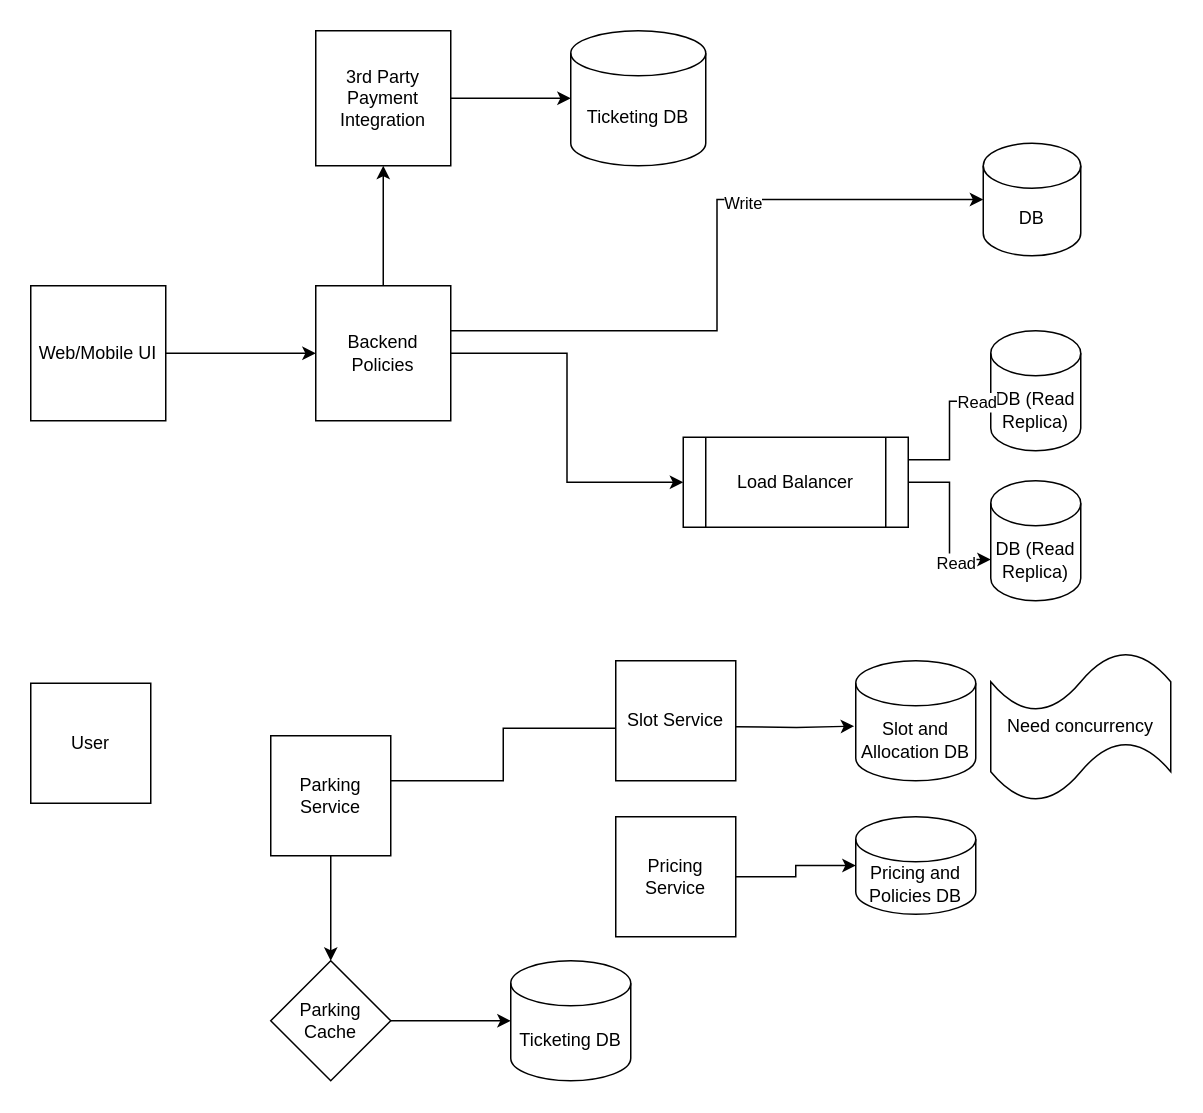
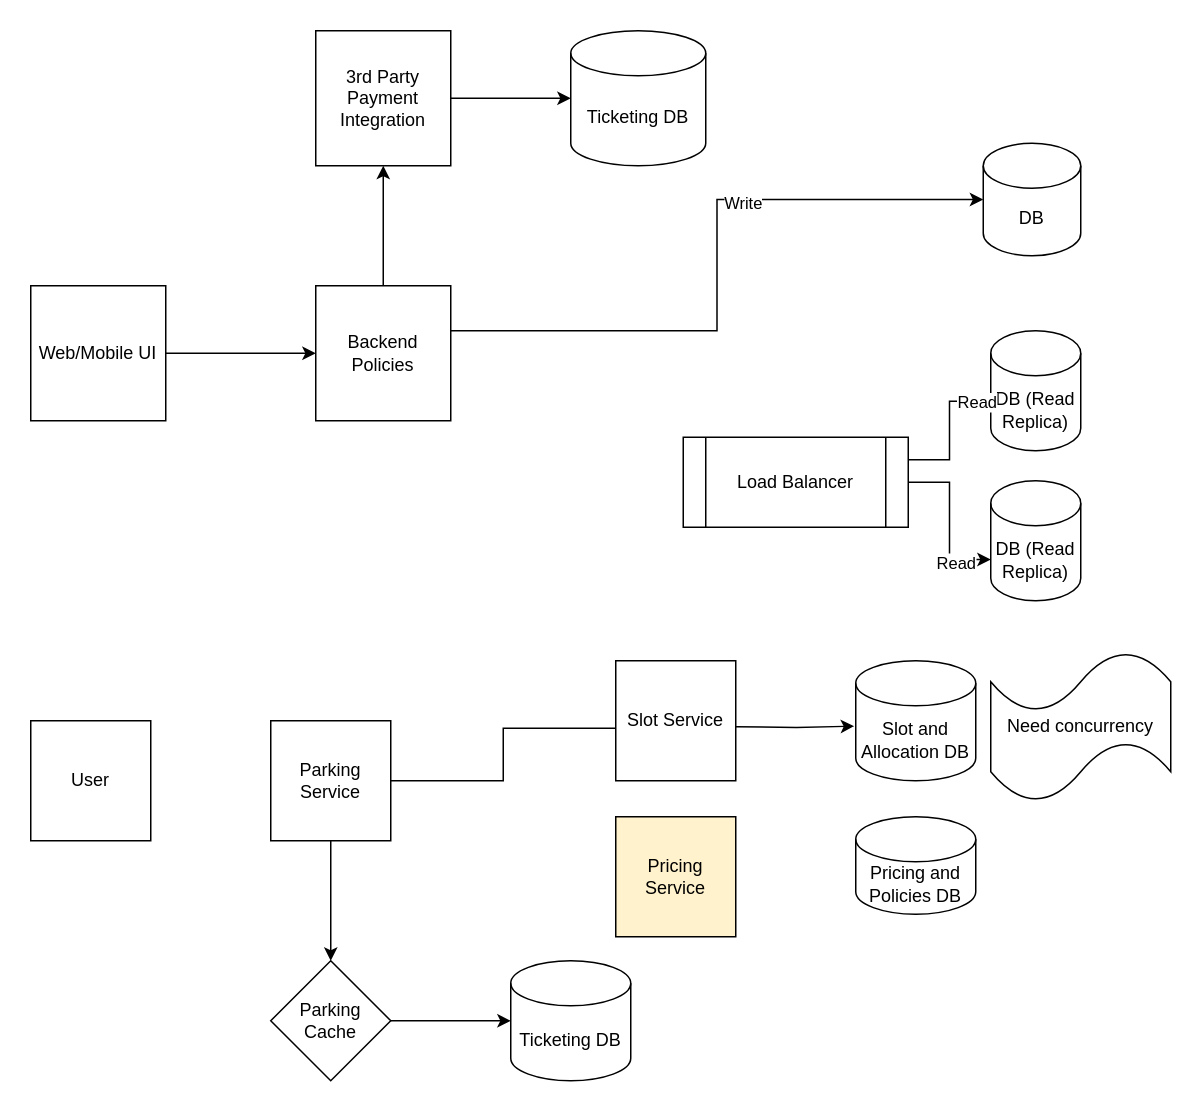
(567, 412) -> none
(91, 743) -> (91, 781)
(331, 796) -> (331, 781)
(676, 877) -> (676, 877)
(796, 877) -> none
